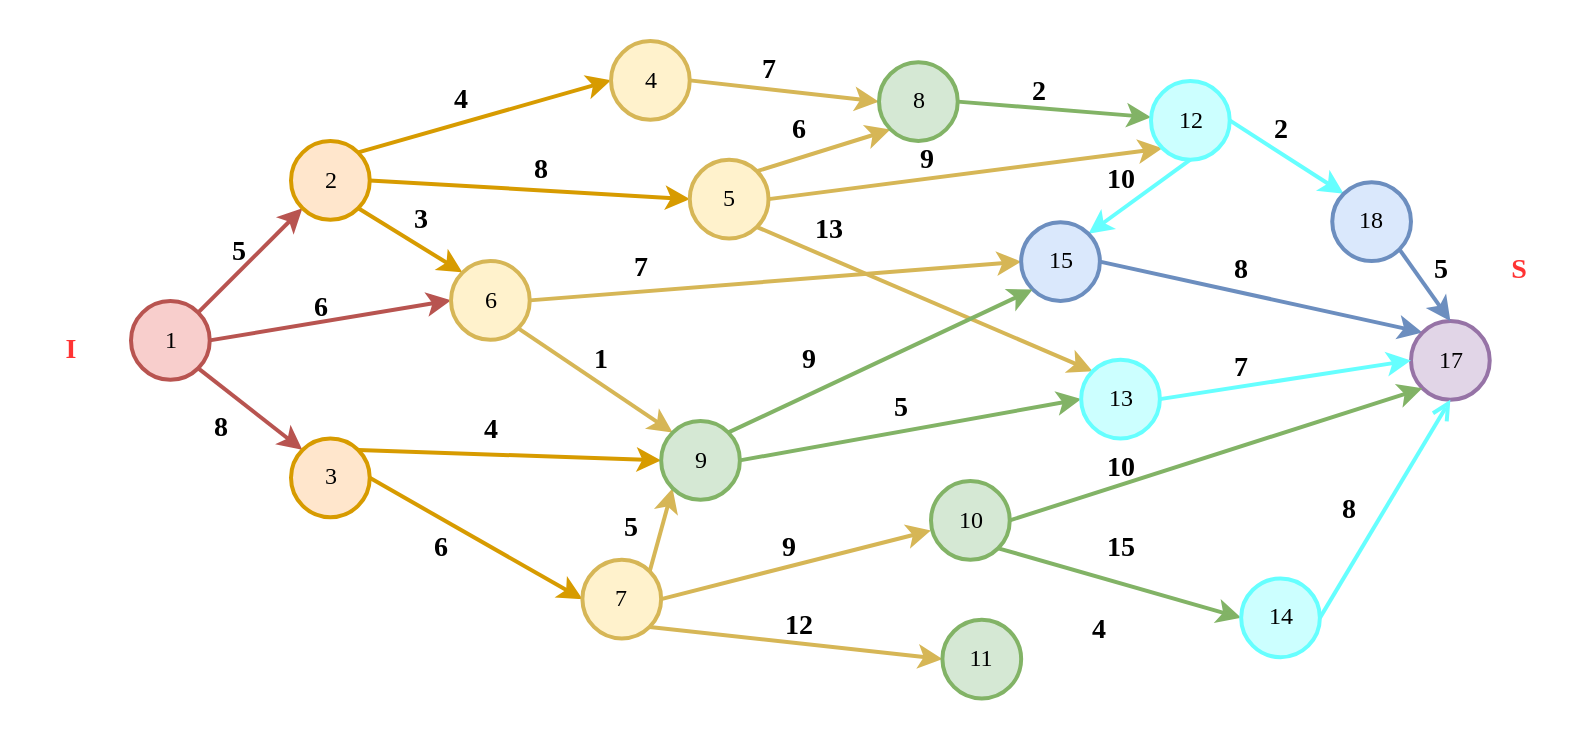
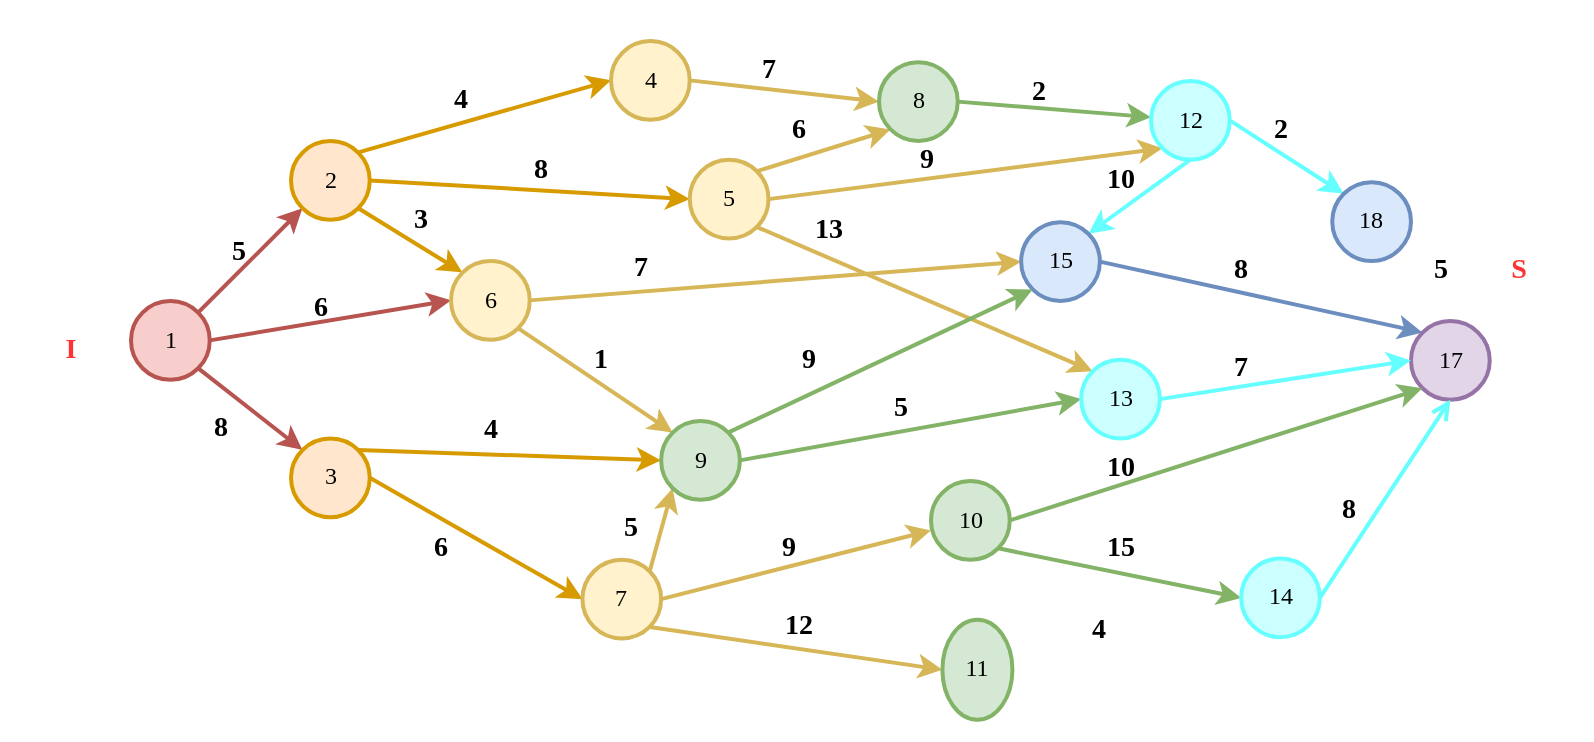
(1420, 278) -> none
(1281, 618) -> (1281, 598)
(982, 659) -> (977, 670)
